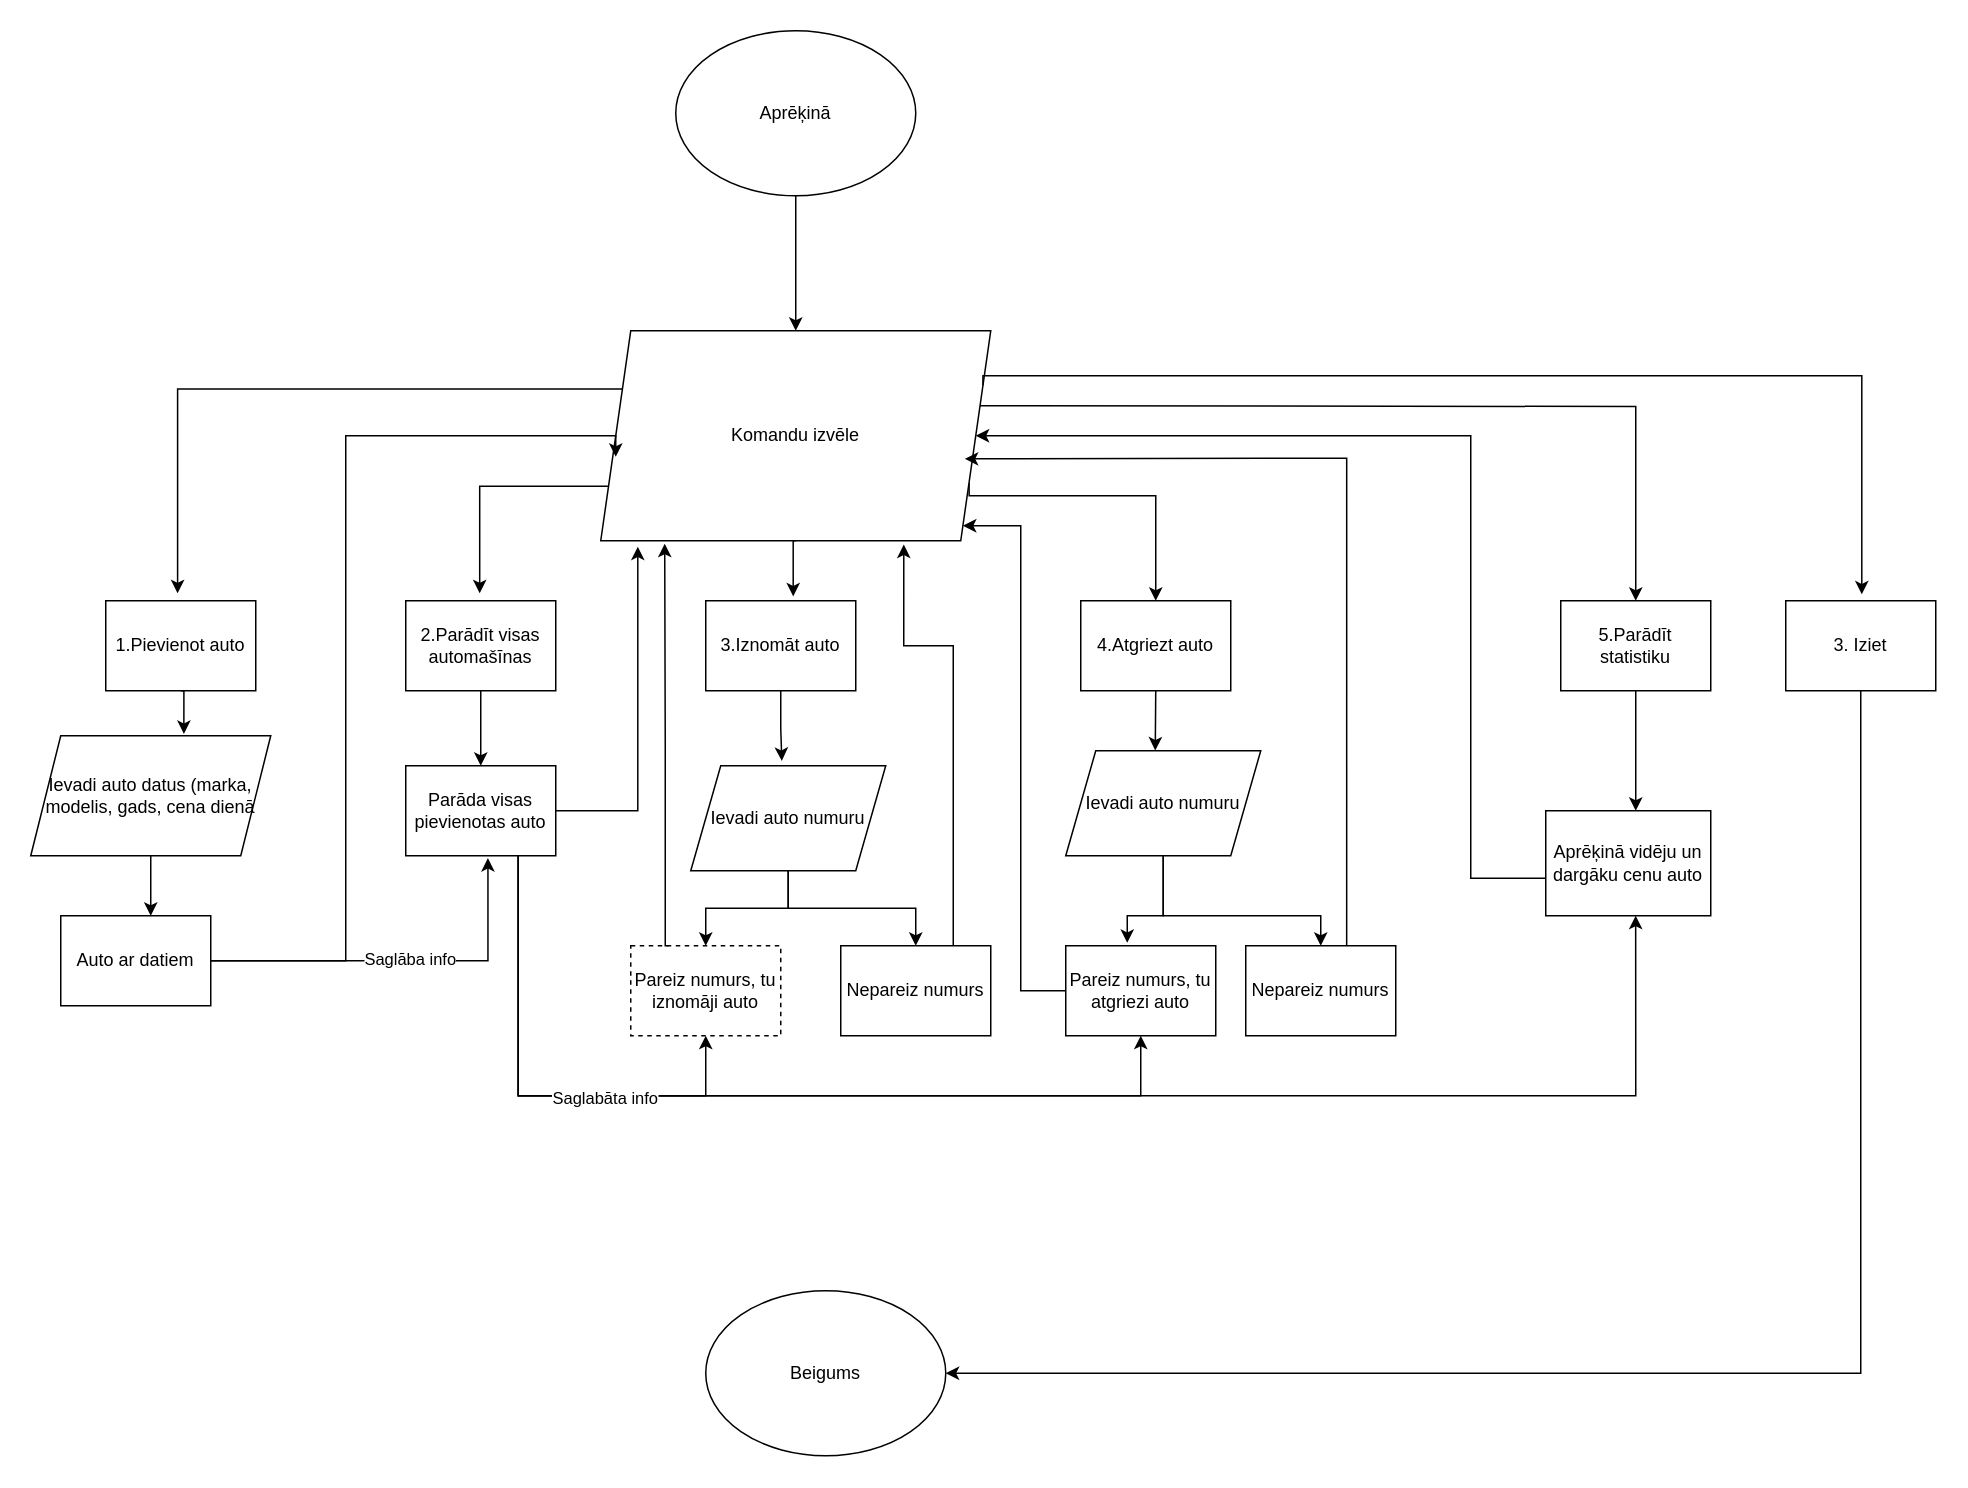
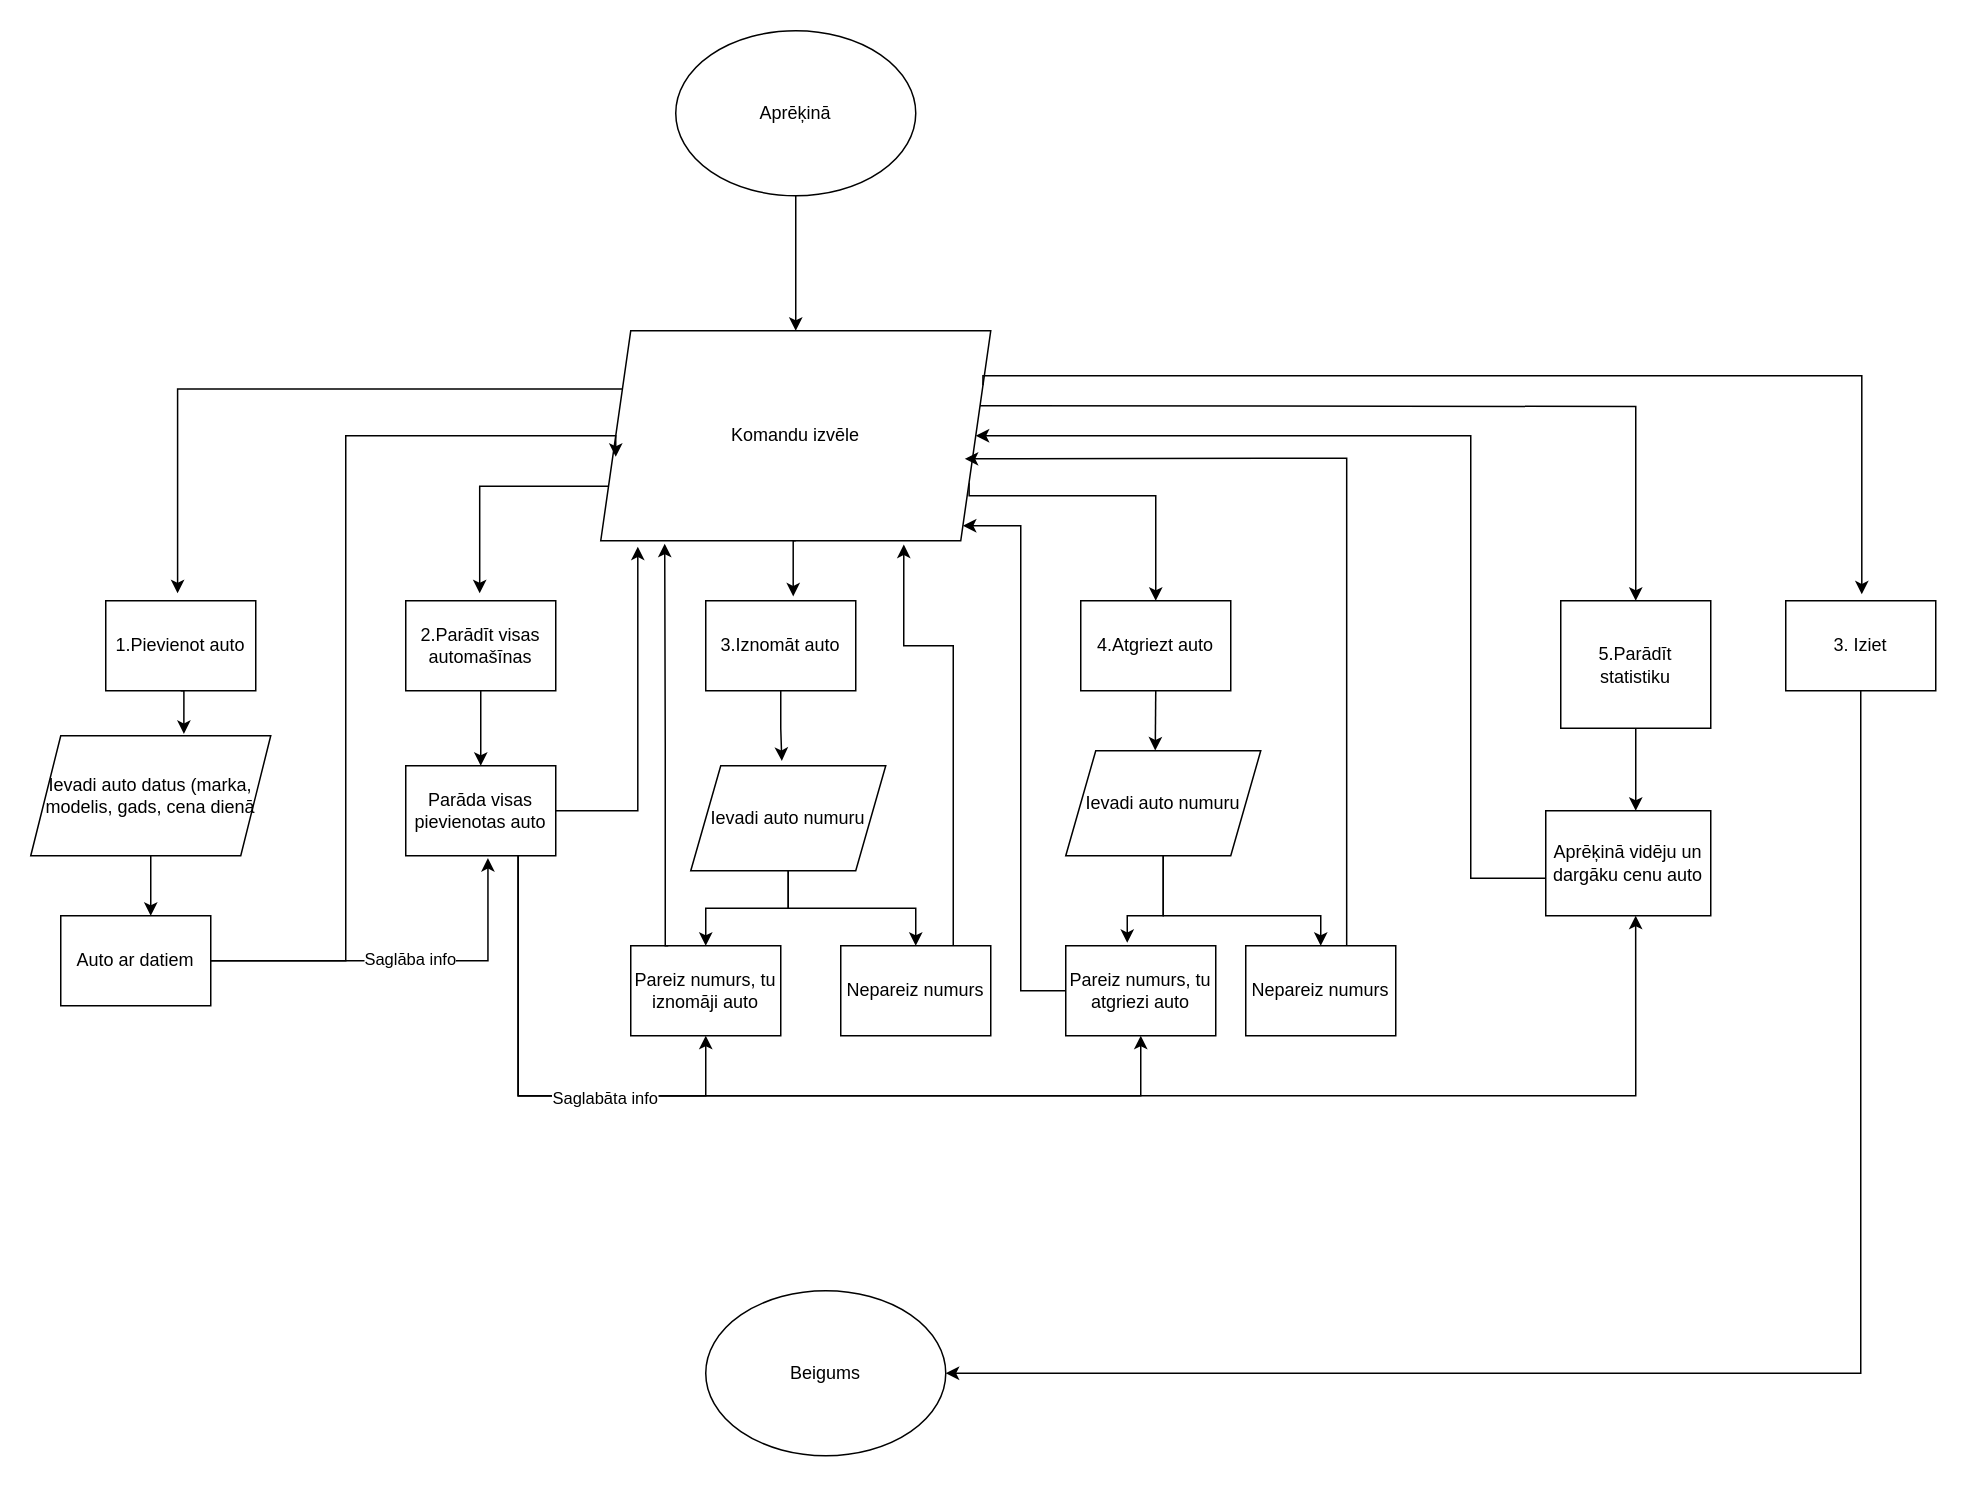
(1636, 646) -> (1636, 665)
(706, 991) -> (706, 991)
